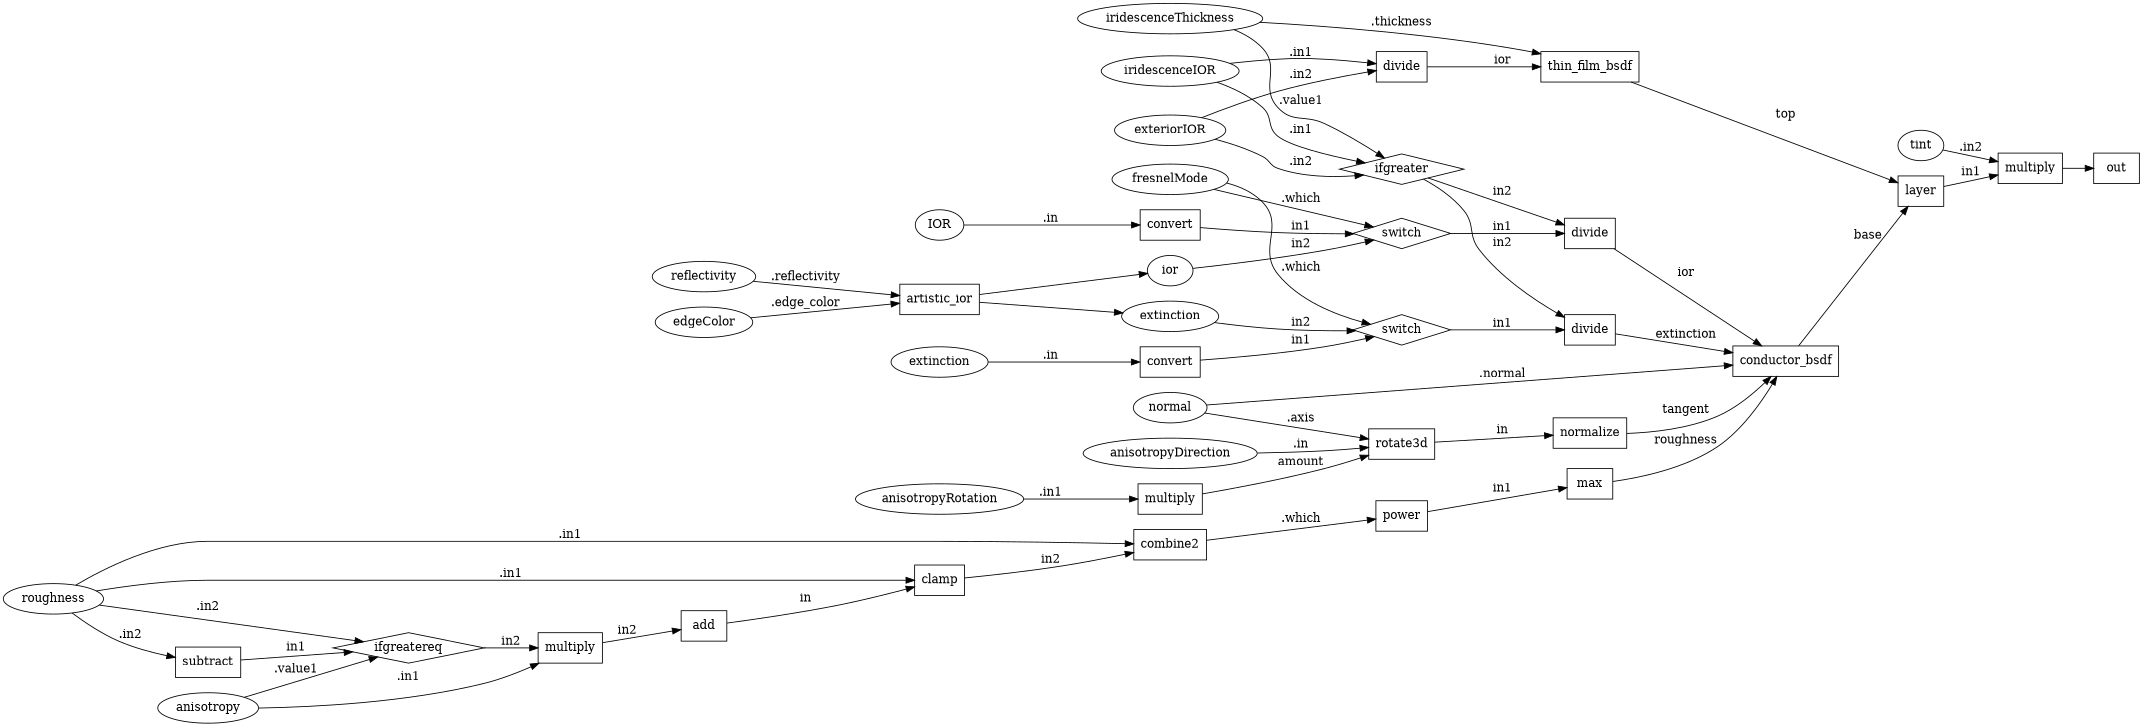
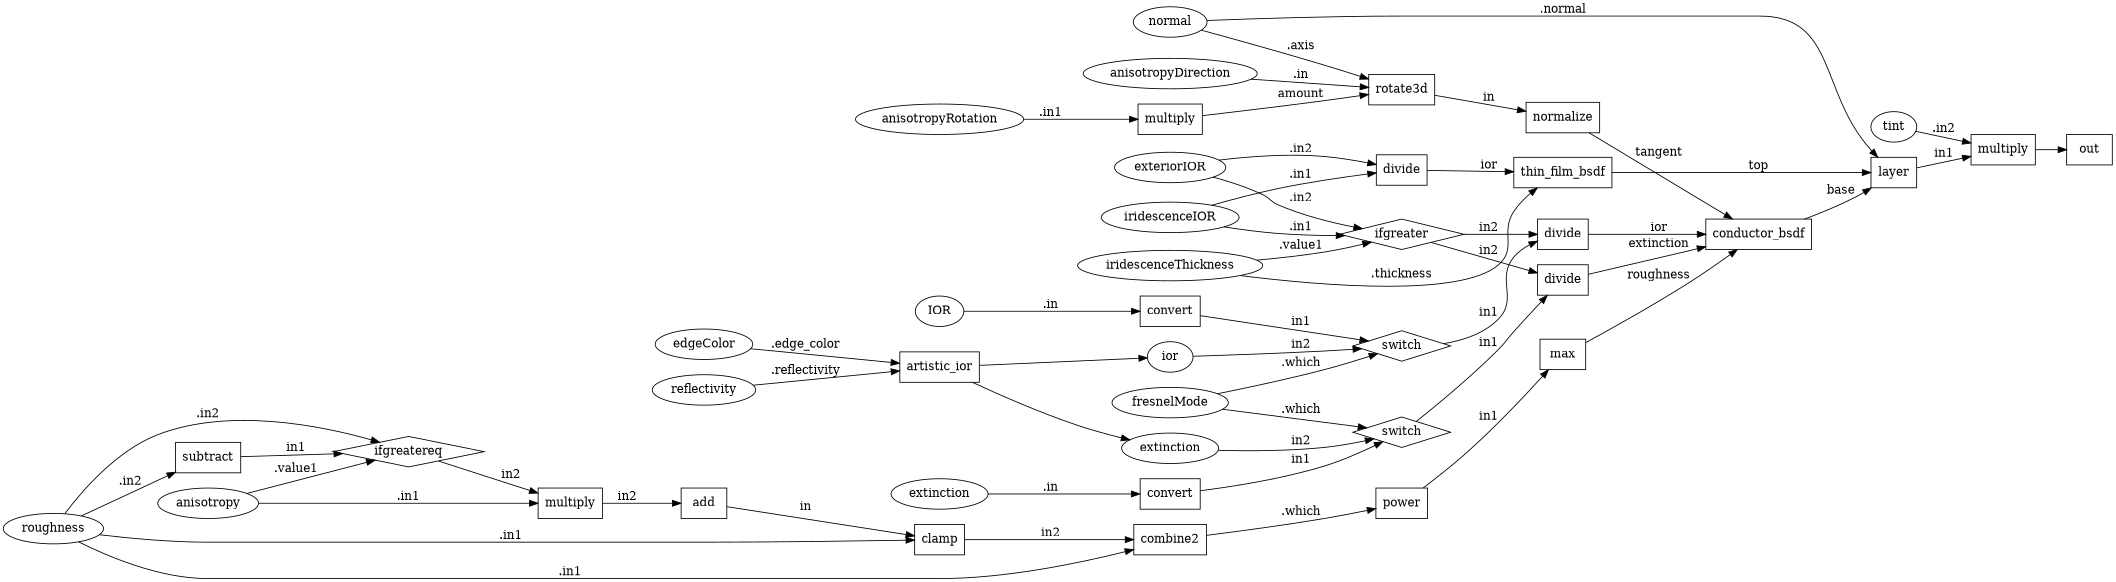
(1465, 385) -> (1577, 16)
